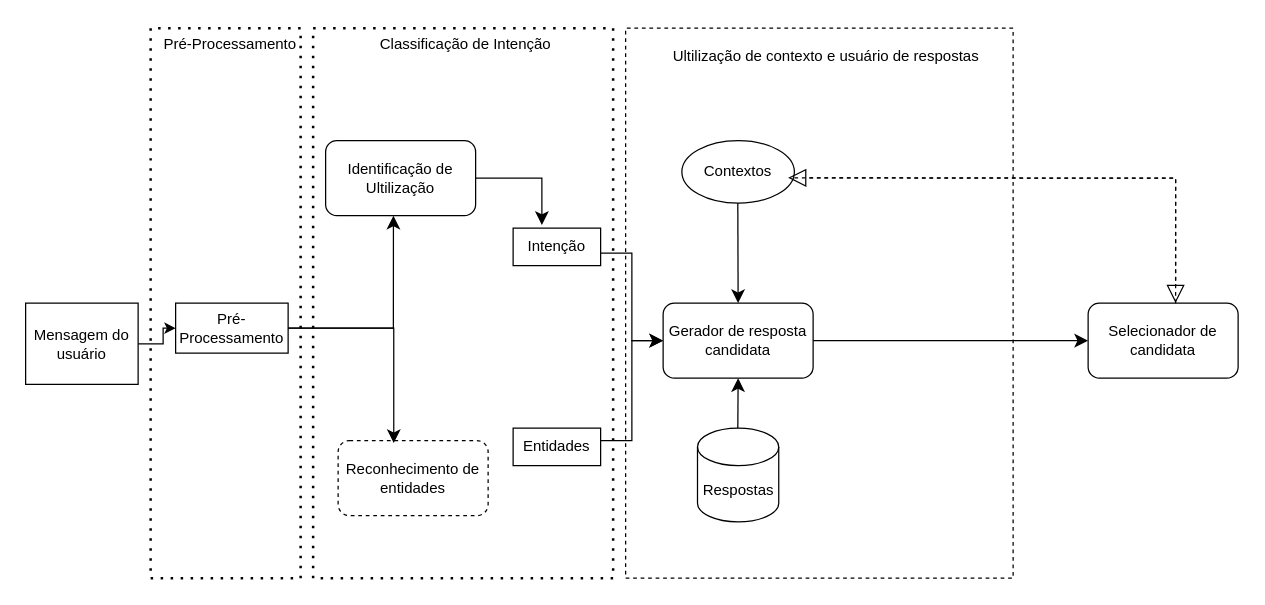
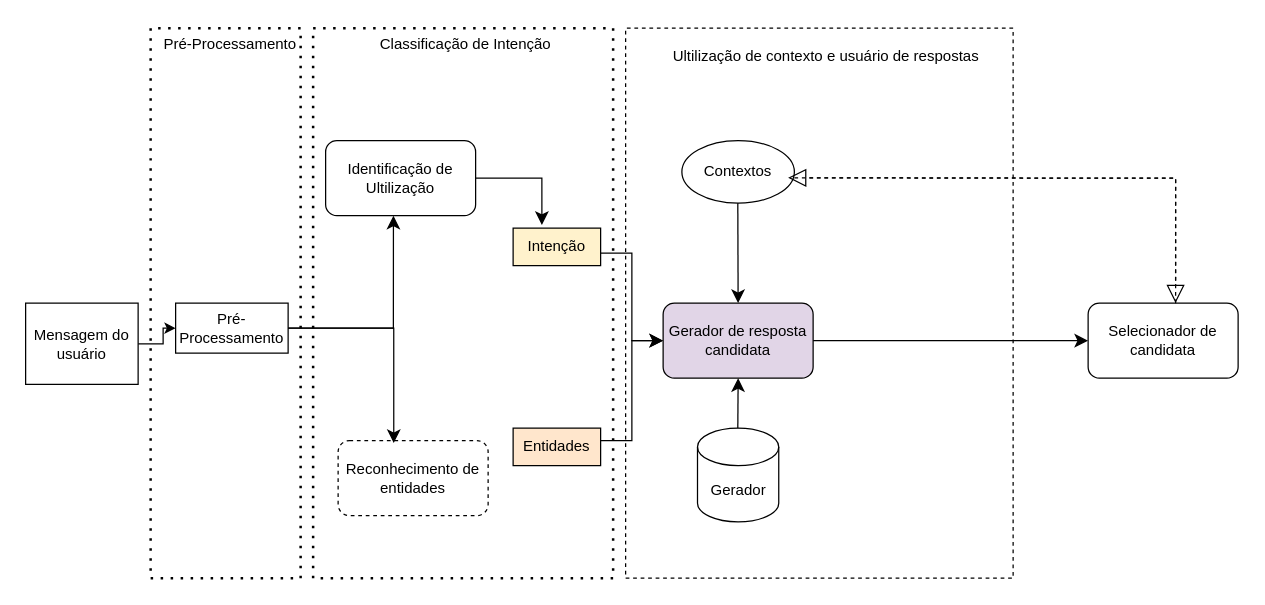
(557, 247) -> (557, 247)
(738, 341) -> (738, 341)
(557, 447) -> (557, 447)
(739, 491) -> (739, 491)
